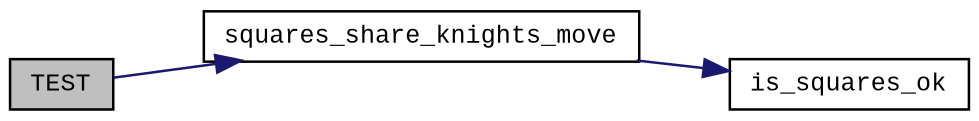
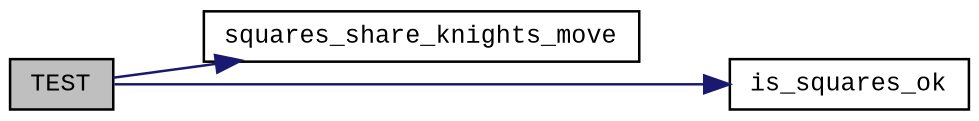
(670, 64) -> (409, 84)
